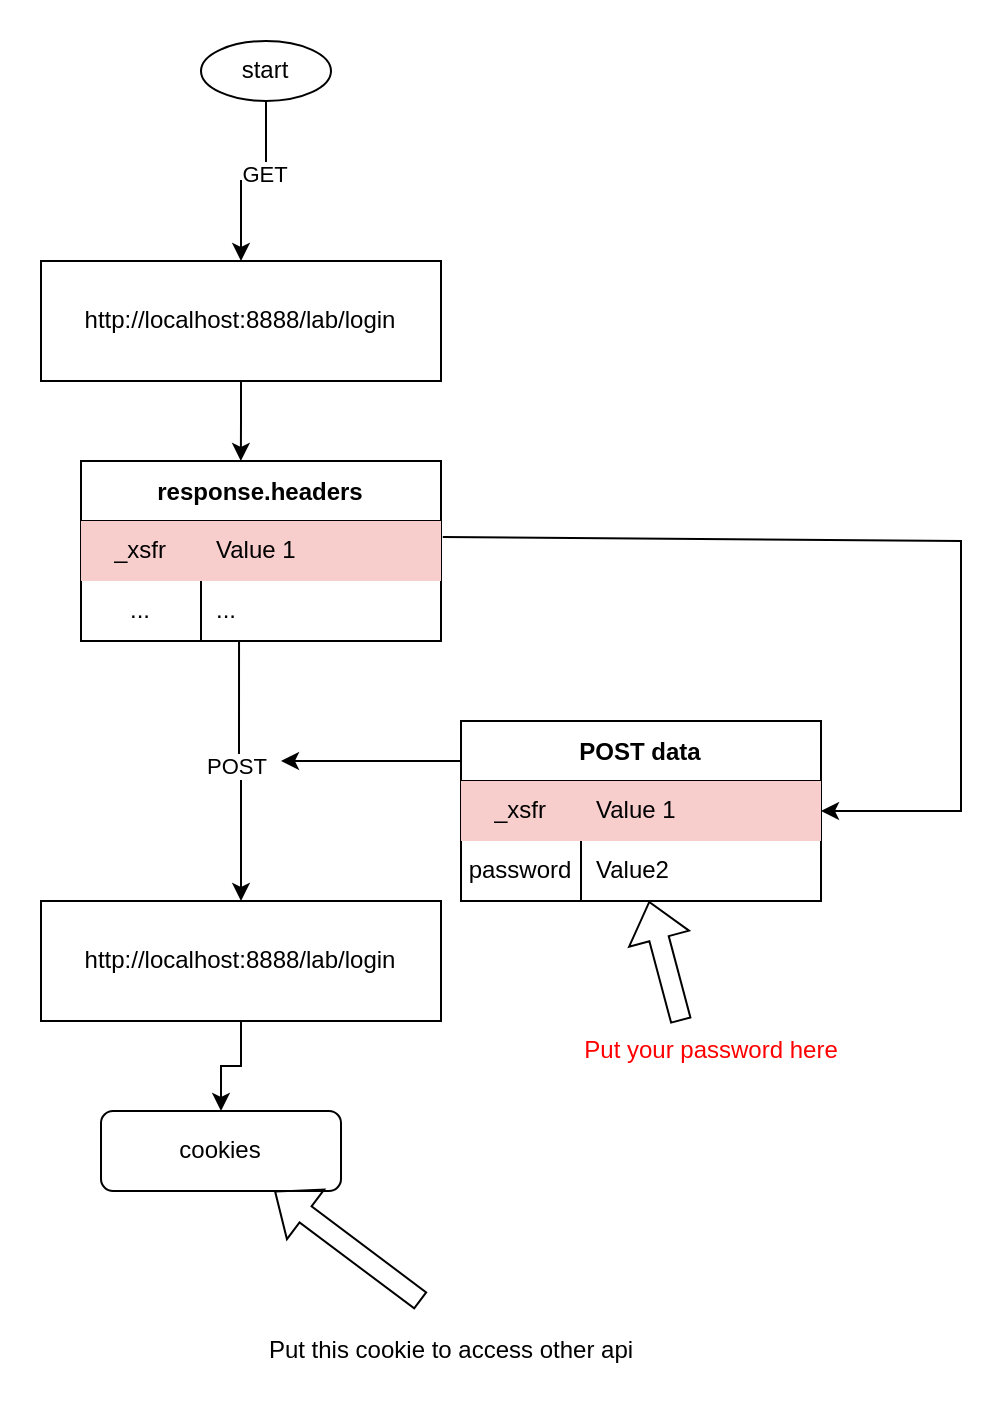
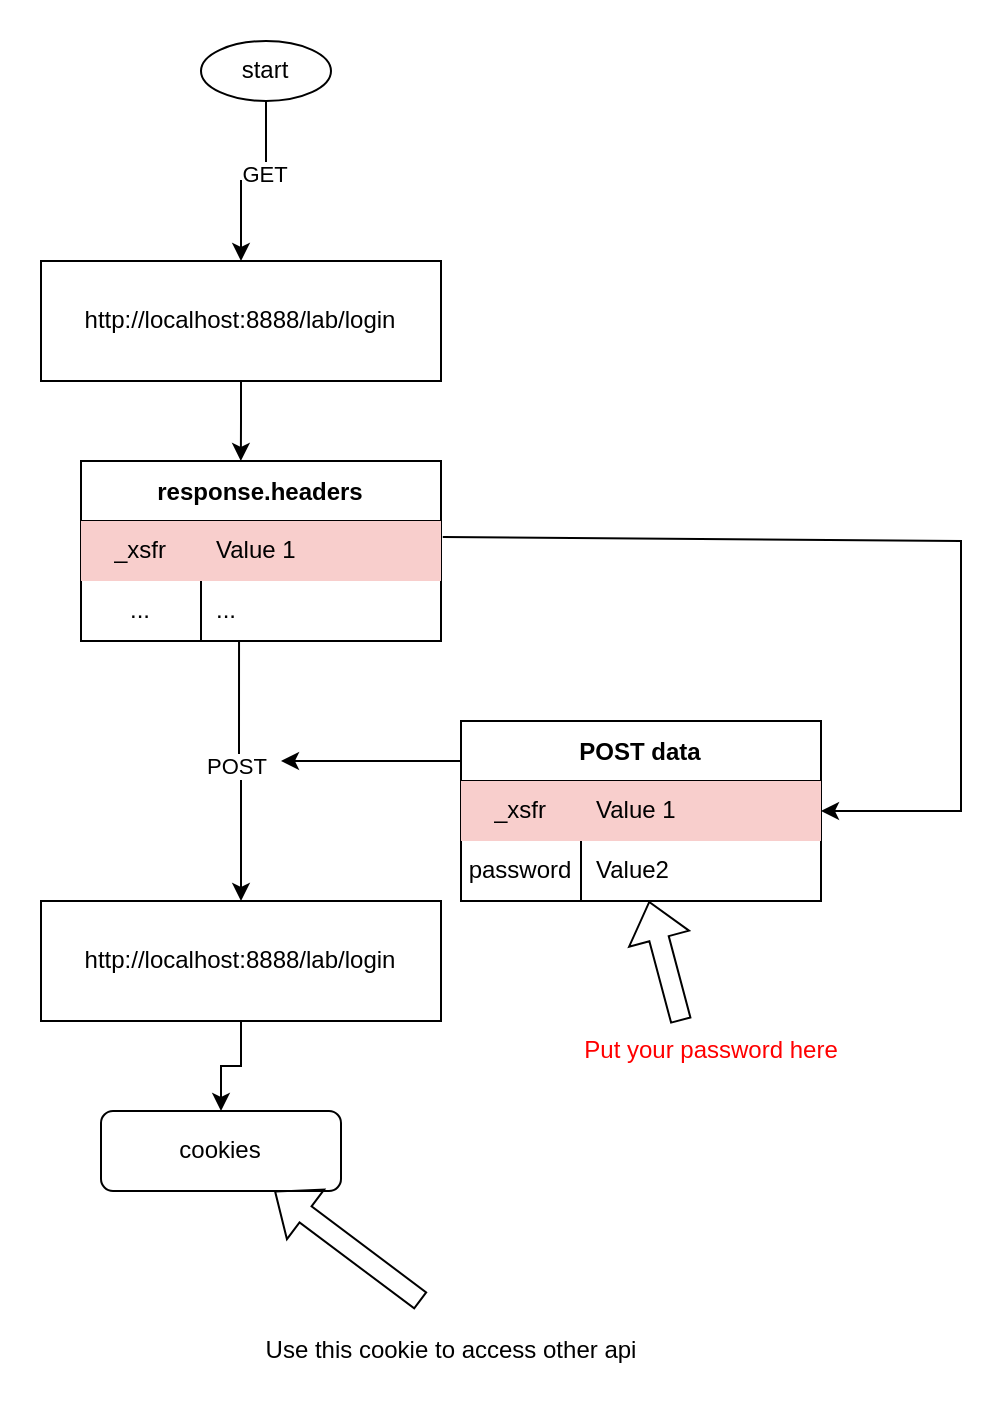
(452, 1351) -> (452, 1351)
